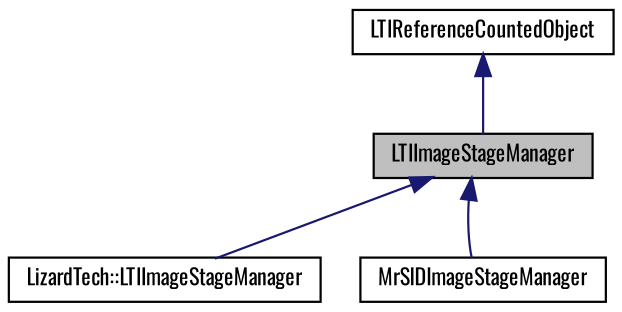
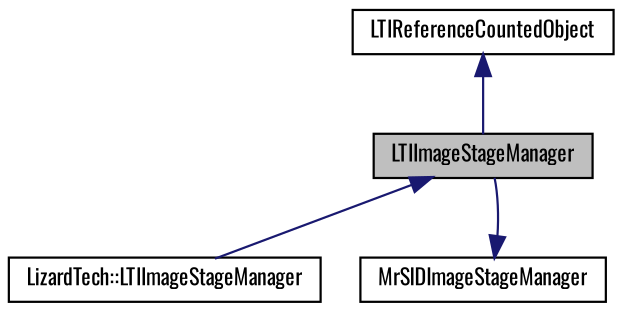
(468, 229) -> (498, 207)
